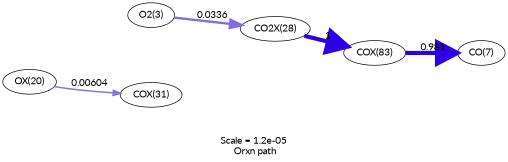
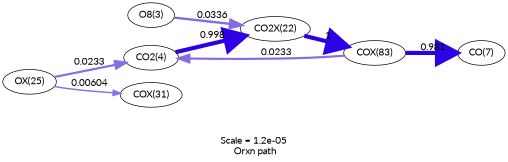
(151, 15) -> (151, 15)
(275, 29) -> (275, 29)
none -> (151, 58)
(30, 82) -> (30, 82)
